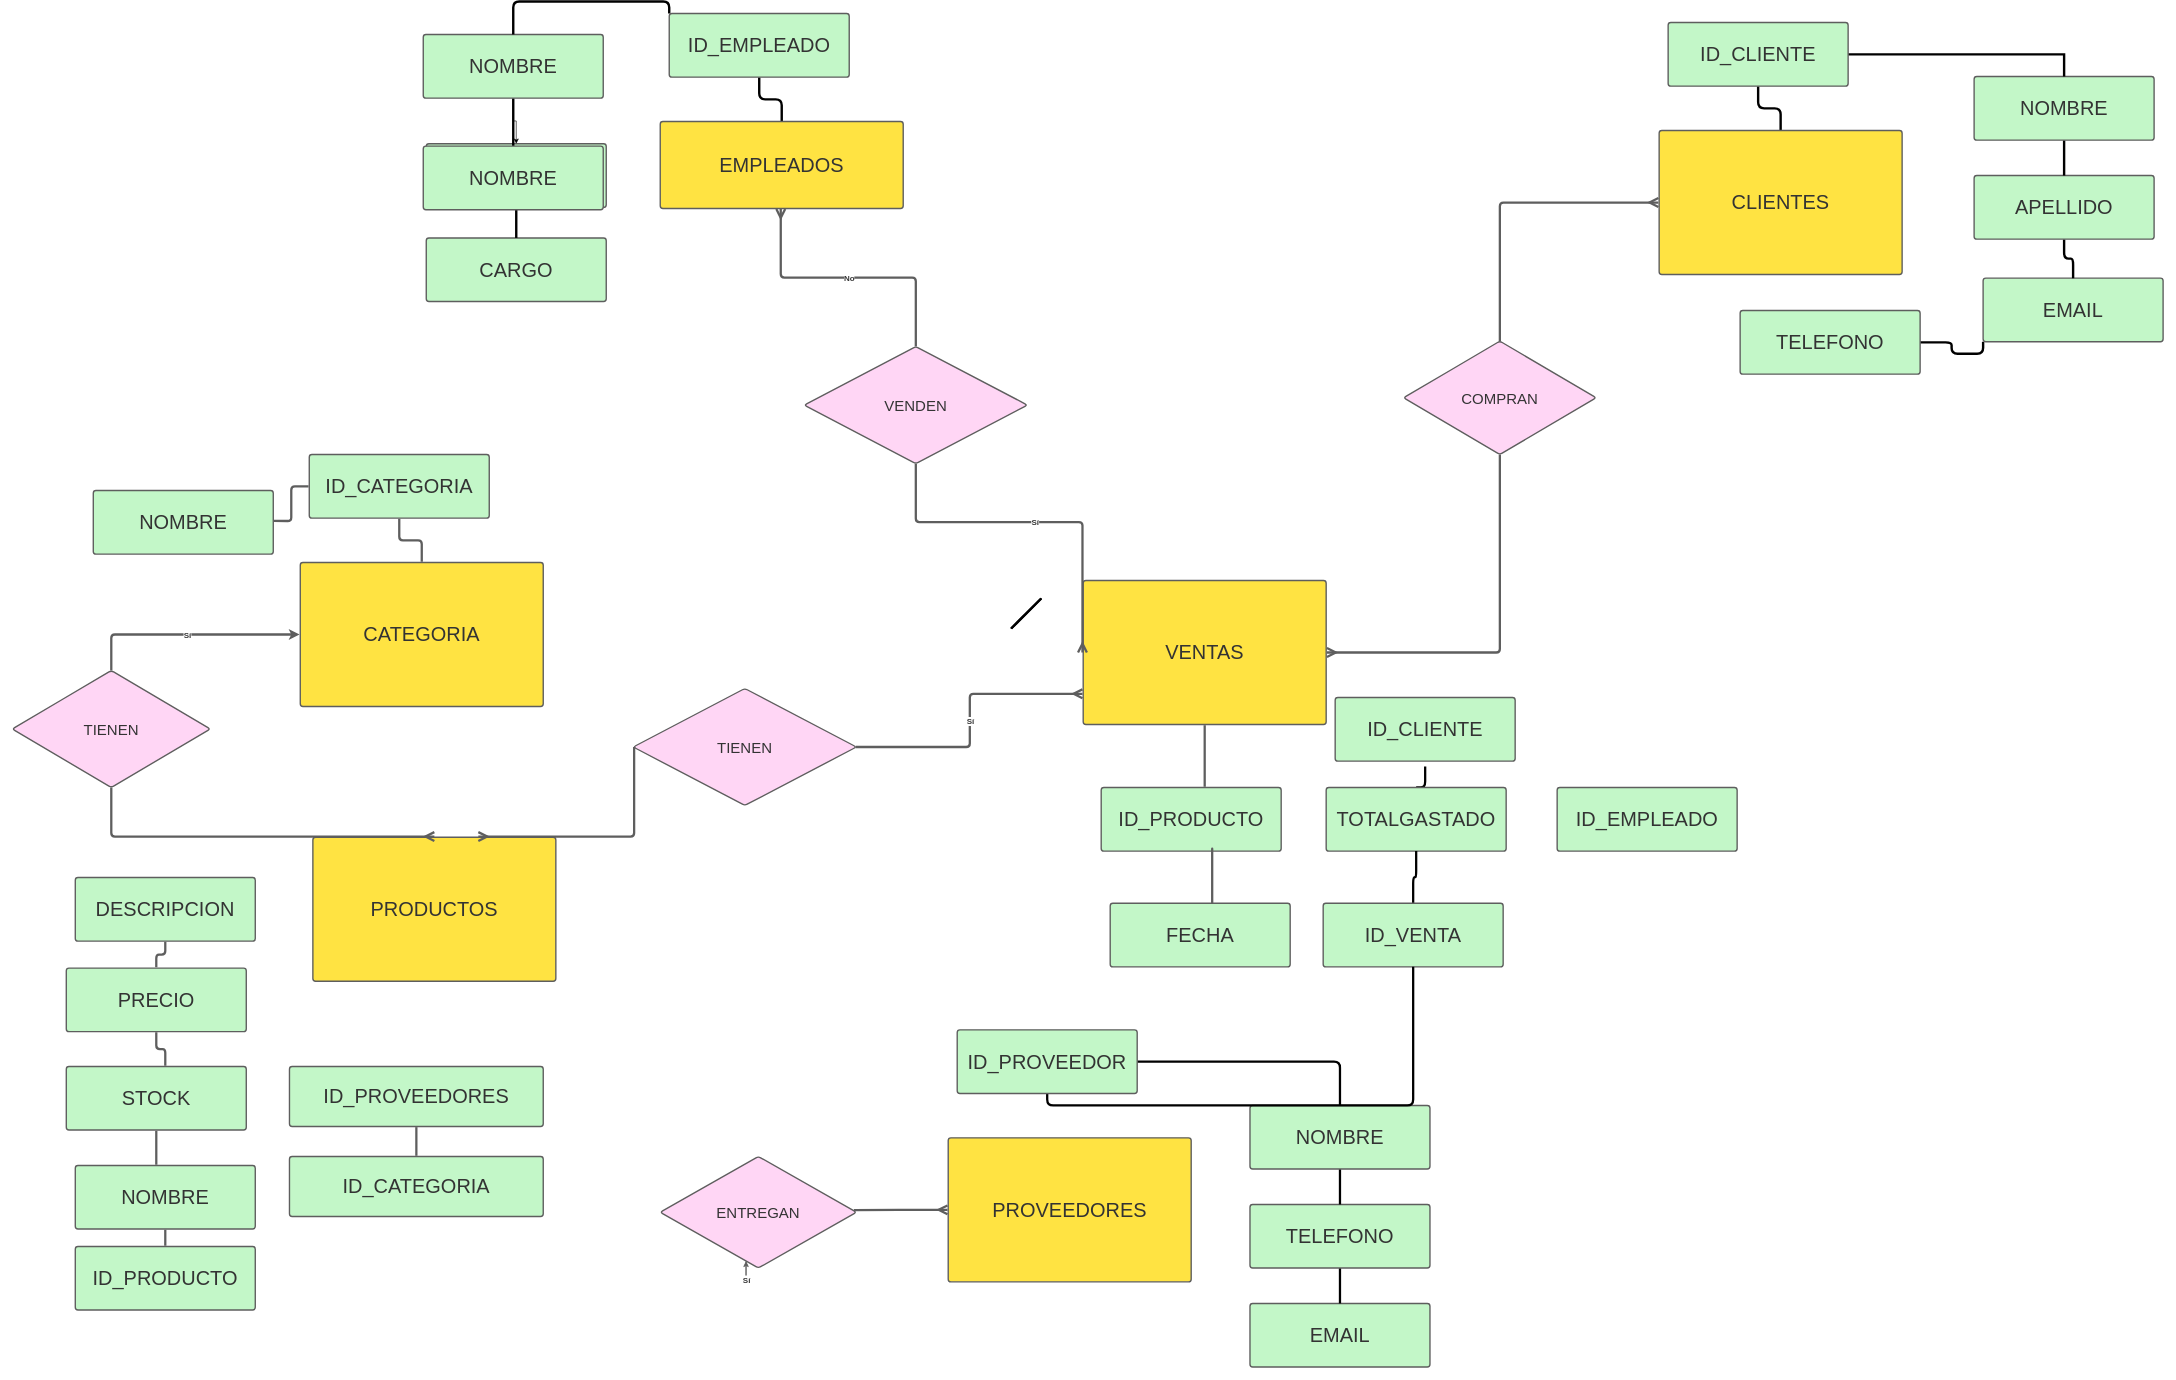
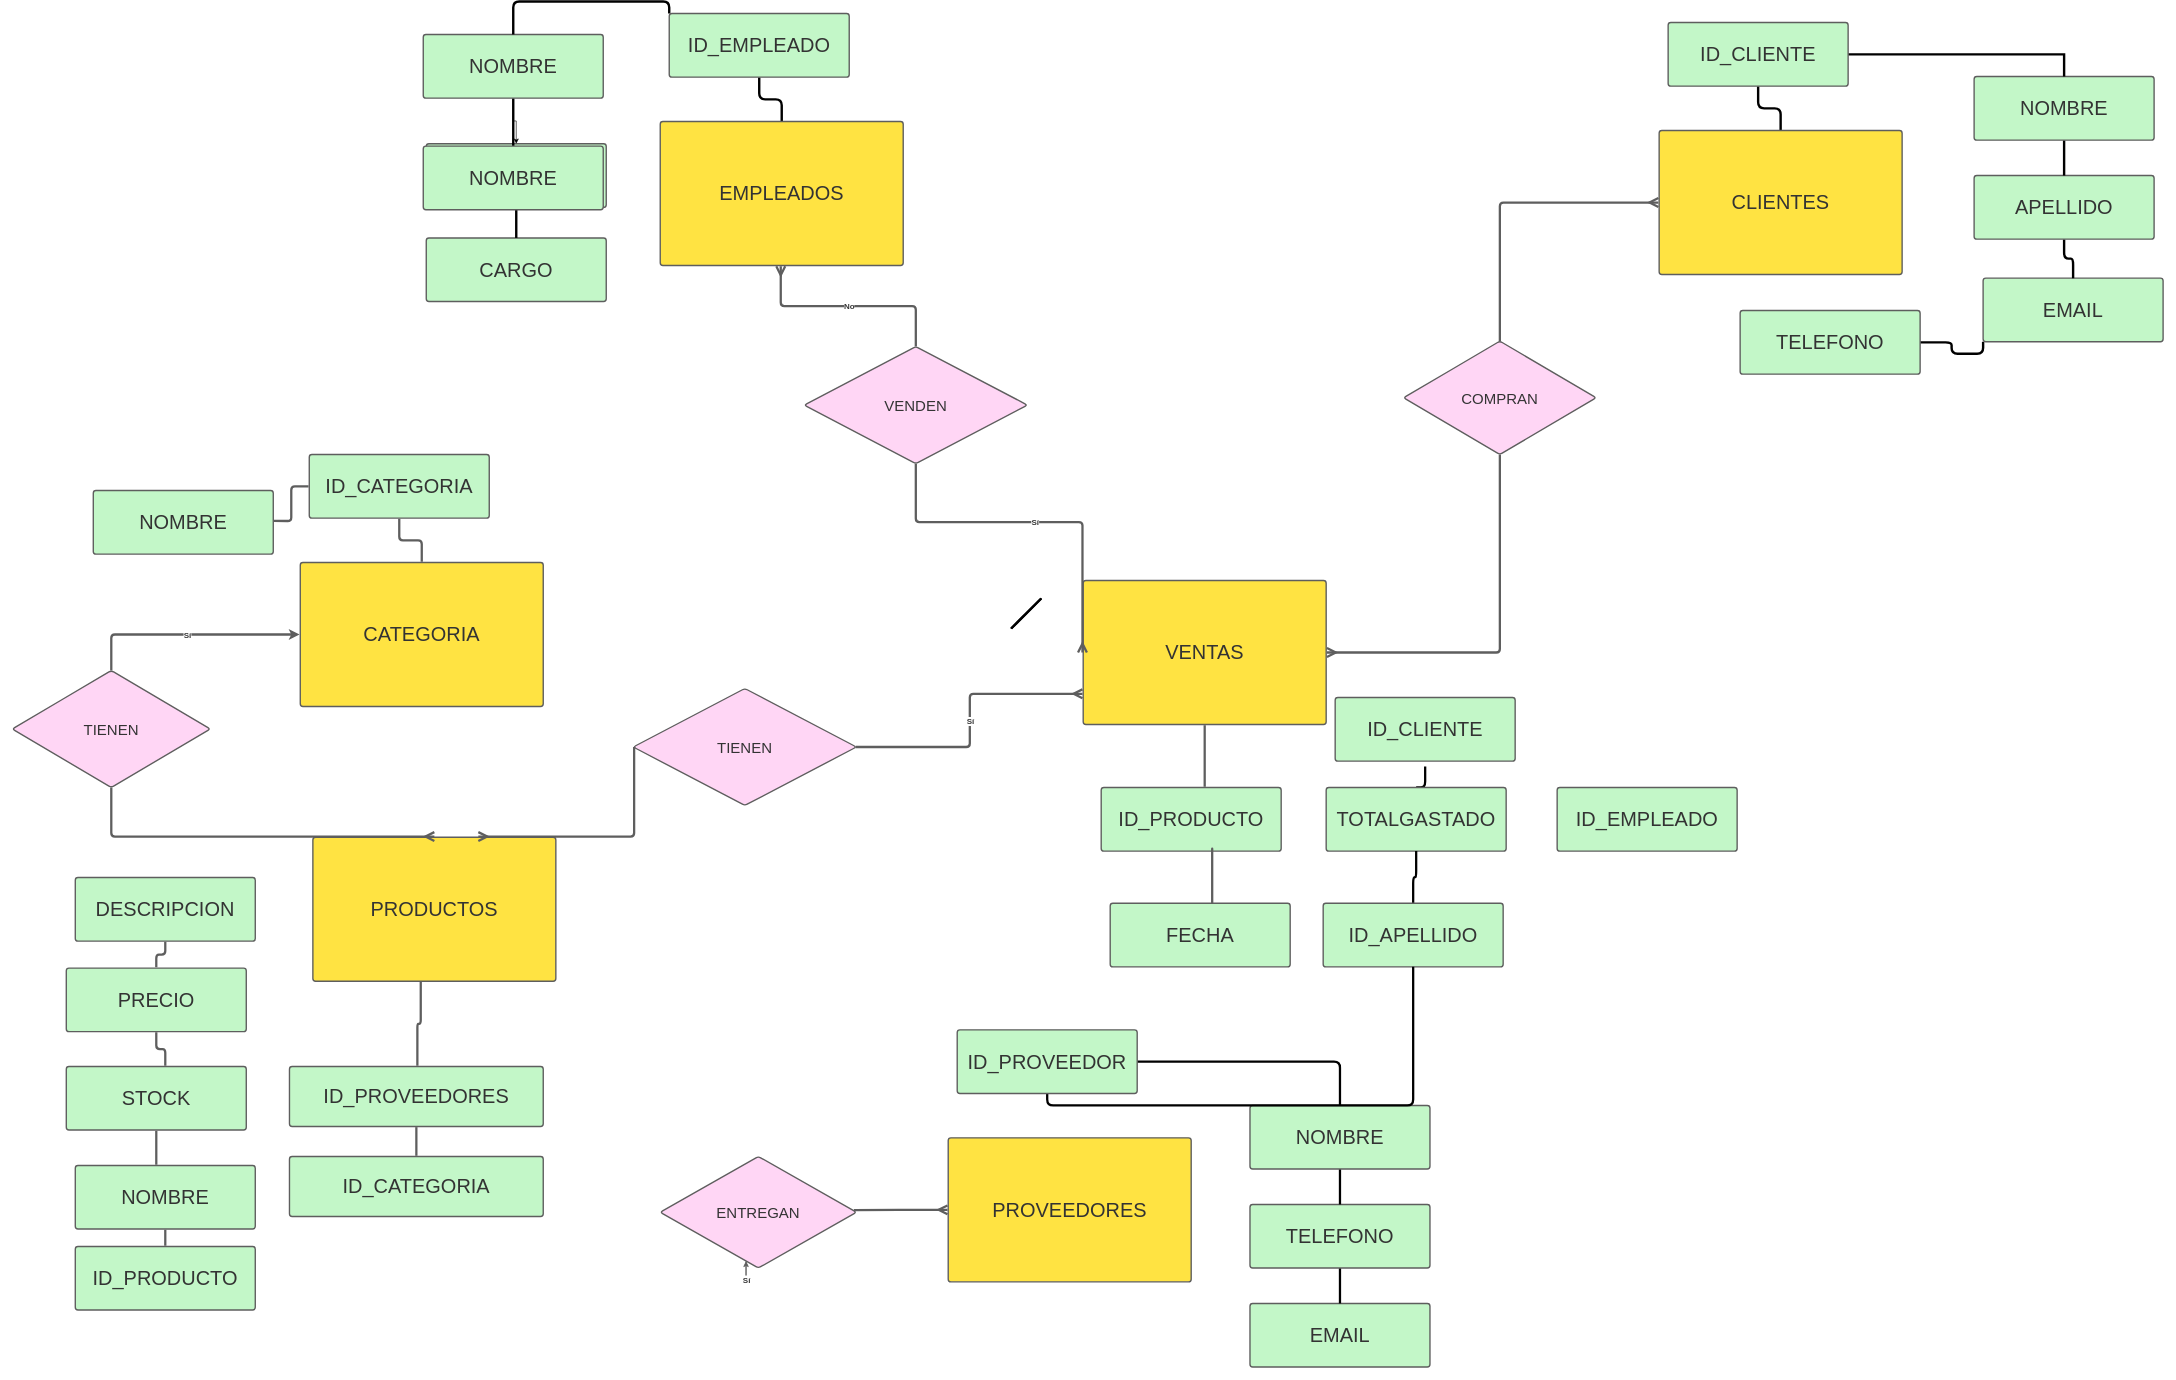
(782, 165) -> (782, 194)
(1413, 935) -> (1413, 935)
none -> (419, 1024)
